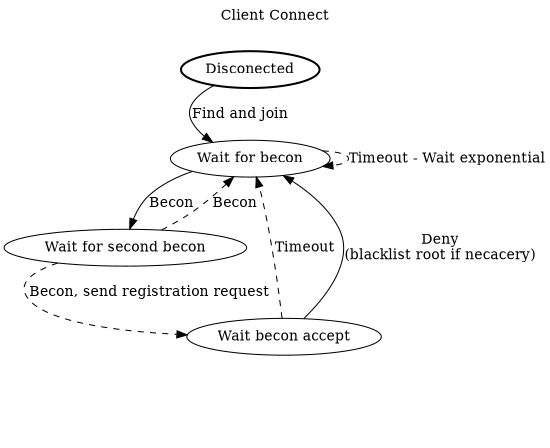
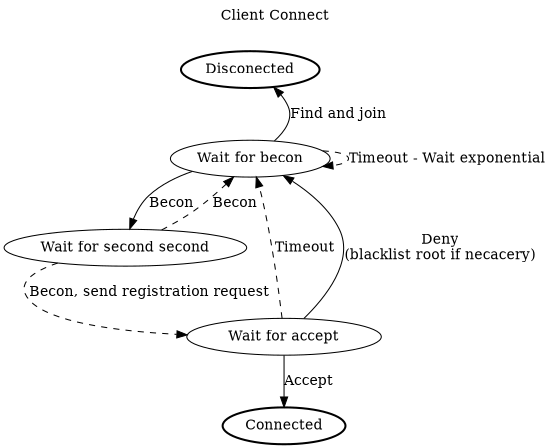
(190, 108) -> (289, 119)
(125, 248) -> (125, 248)
(284, 337) -> (284, 337)
none -> (284, 426)
